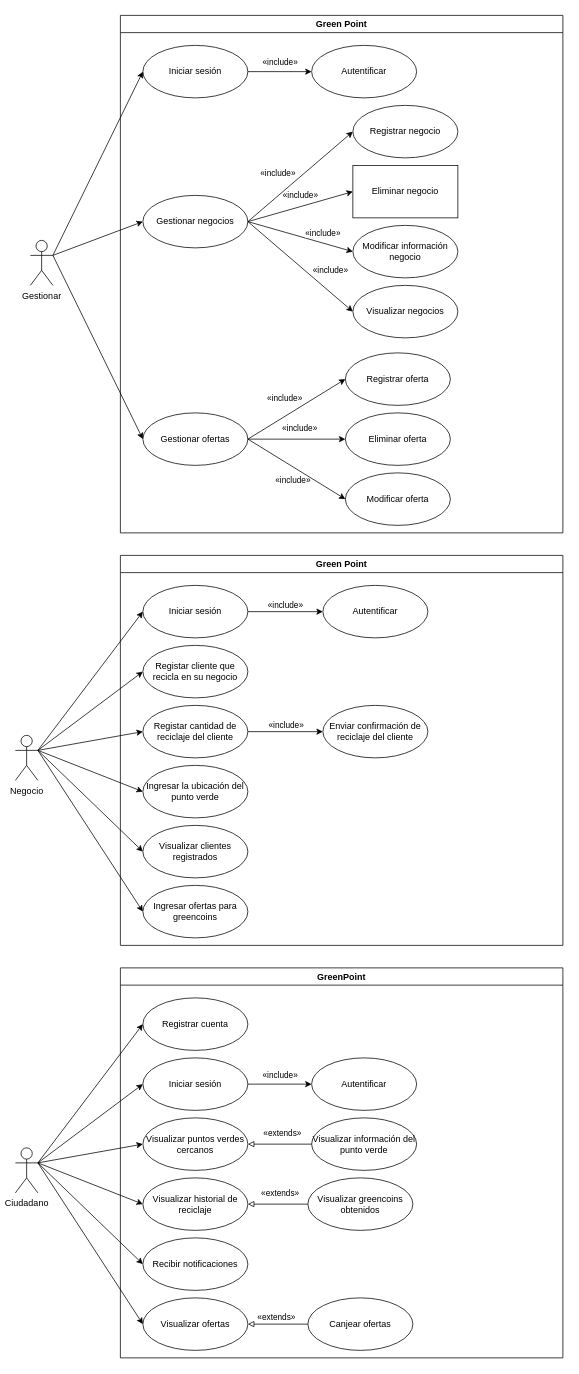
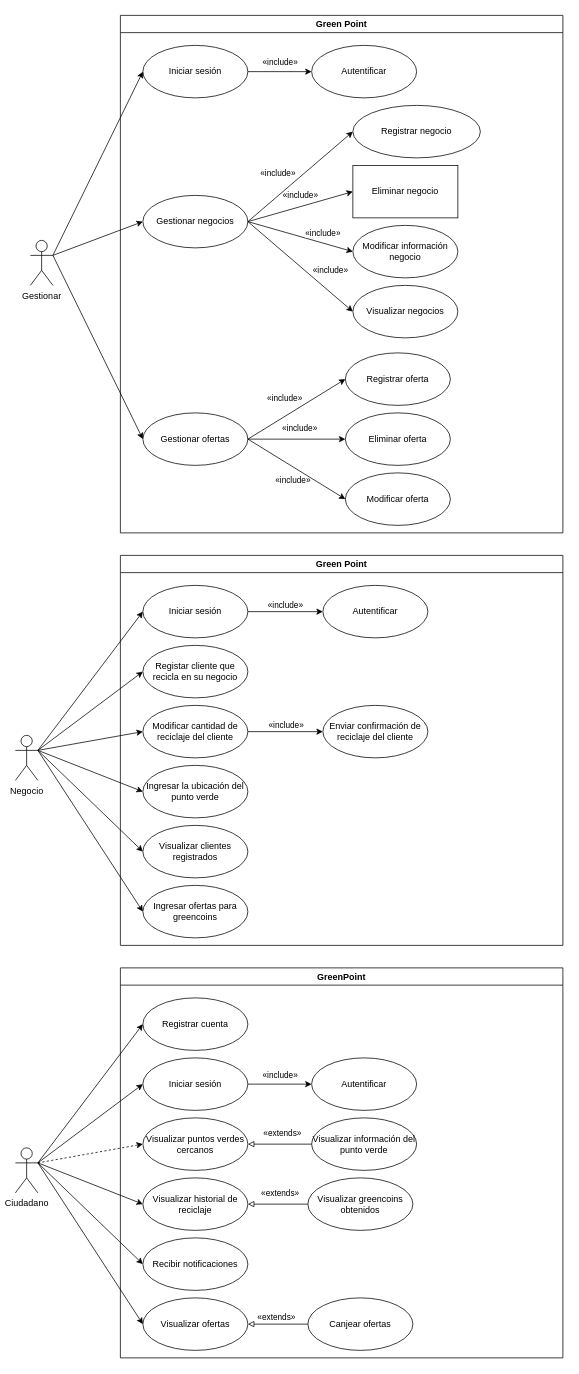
(405, 132) -> (417, 132)
(195, 732) -> (195, 732)
(89, 1154) -> (89, 1154)
